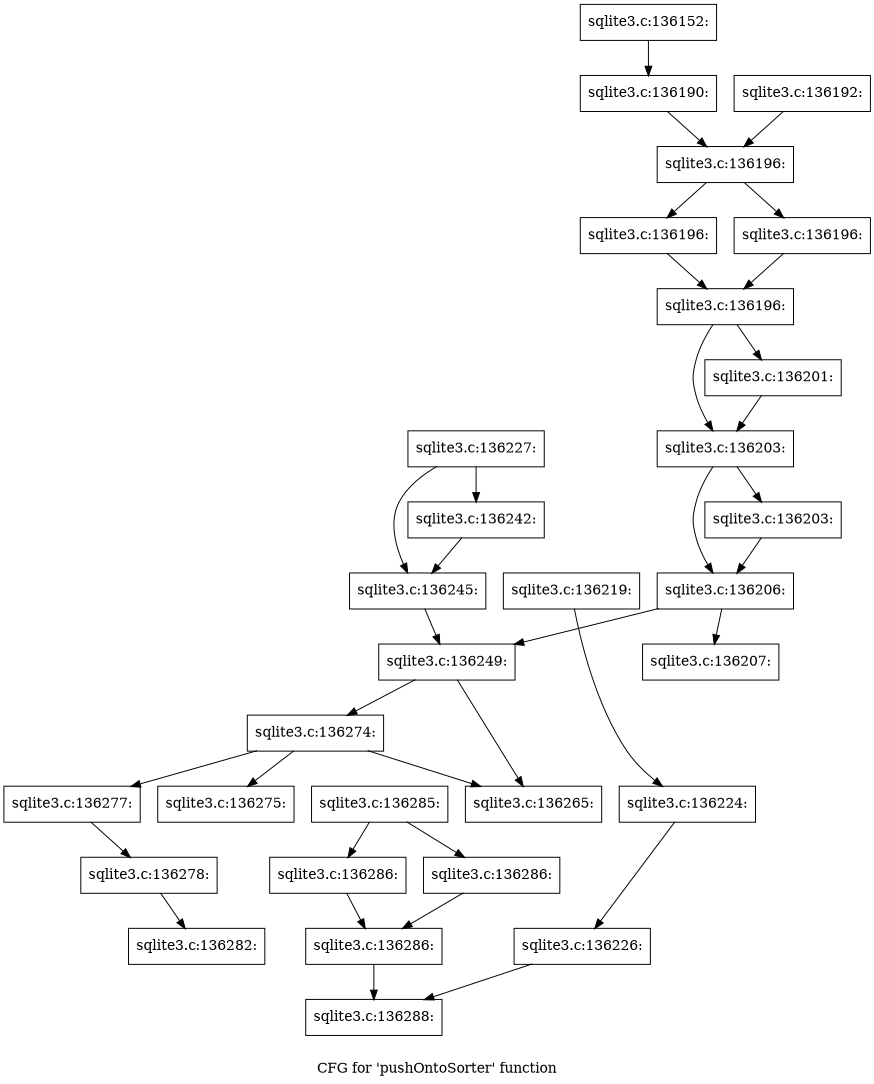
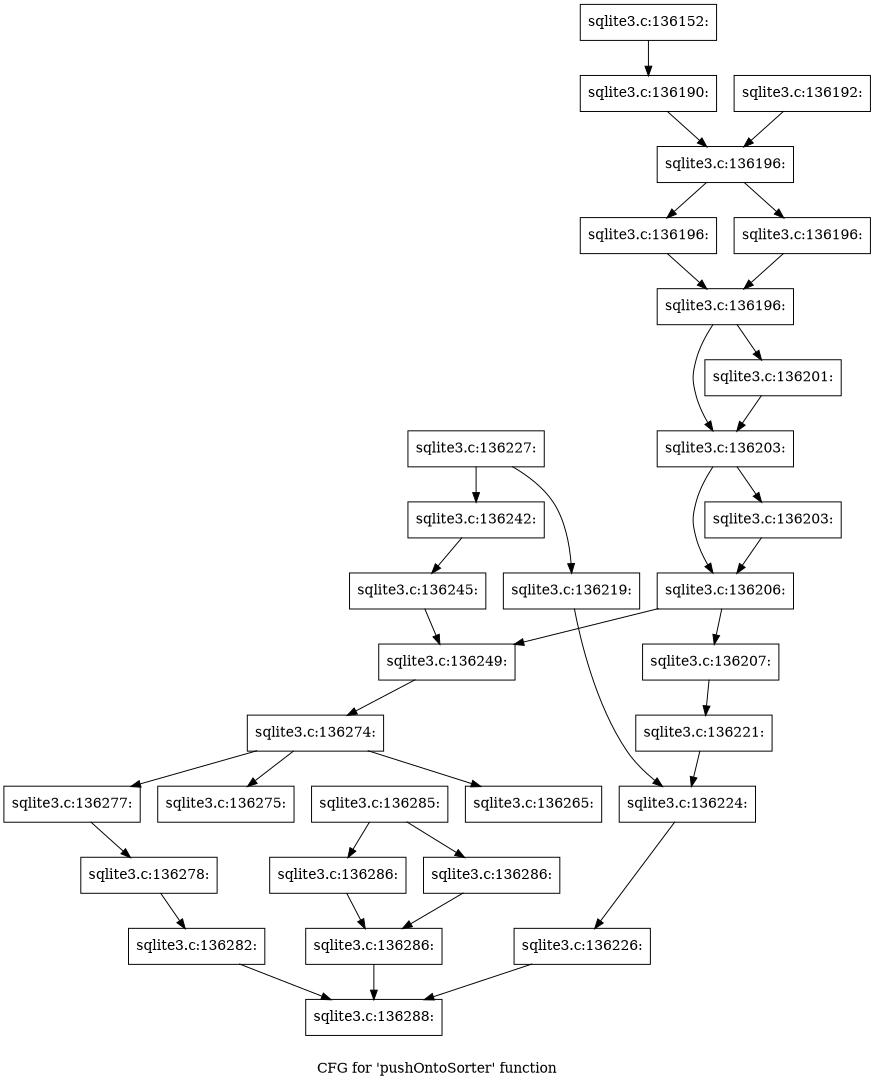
(397, 508) -> (556, 506)
(488, 729) -> none
none -> (704, 733)
none -> (281, 980)
